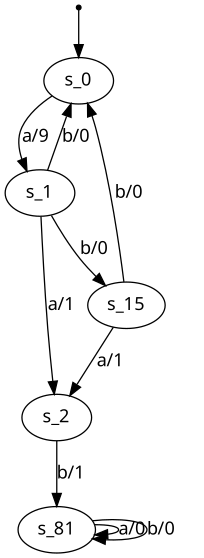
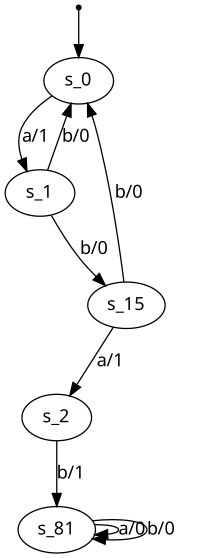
(36, 137) -> (36, 137)
(46, 299) -> none
